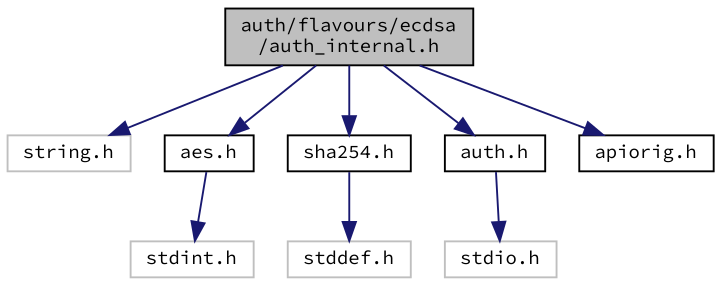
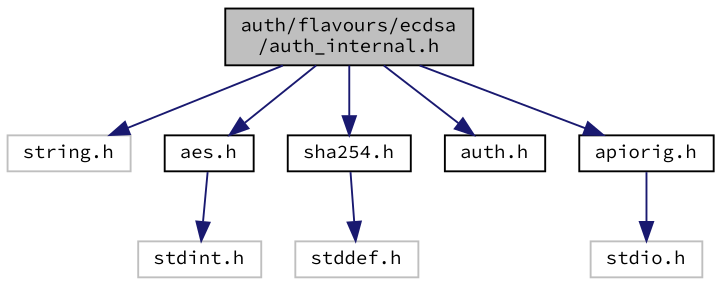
(497, 197) -> (646, 197)
